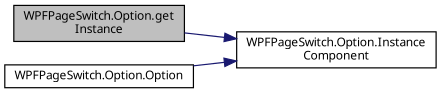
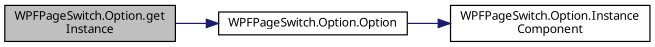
(204, 35) -> (191, 23)
